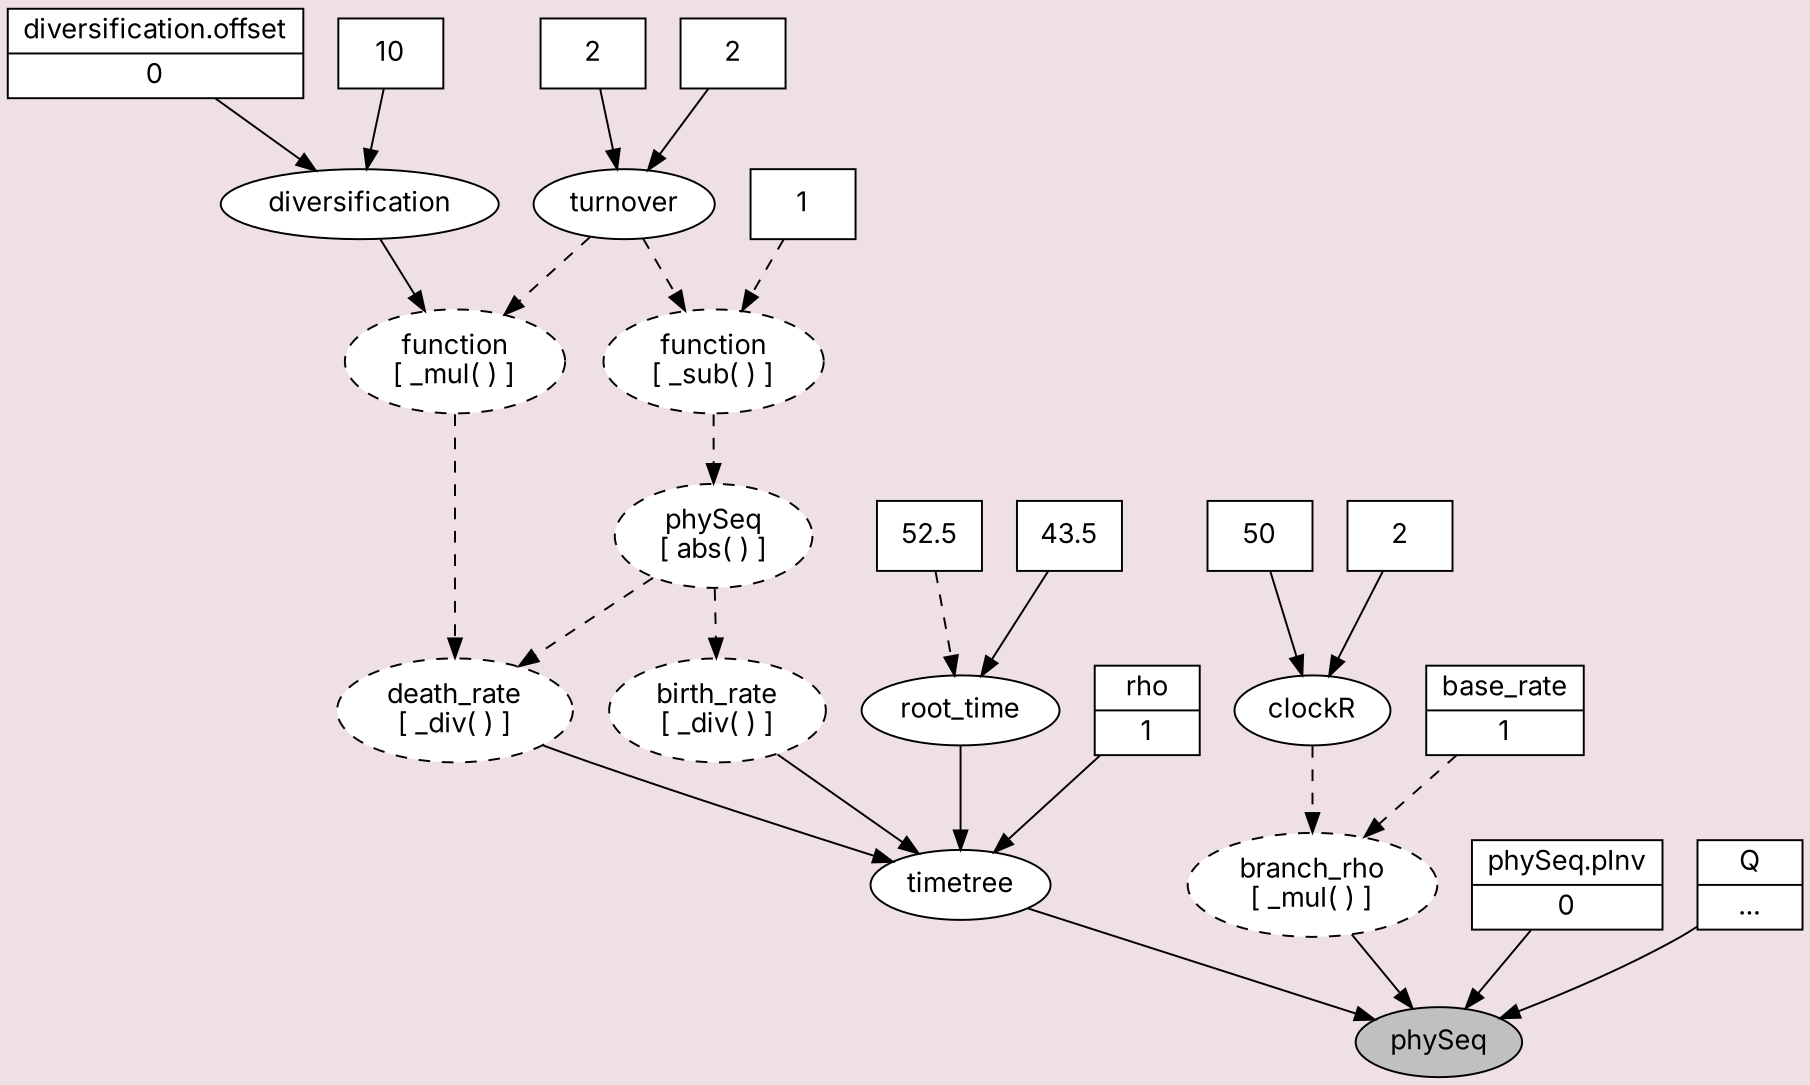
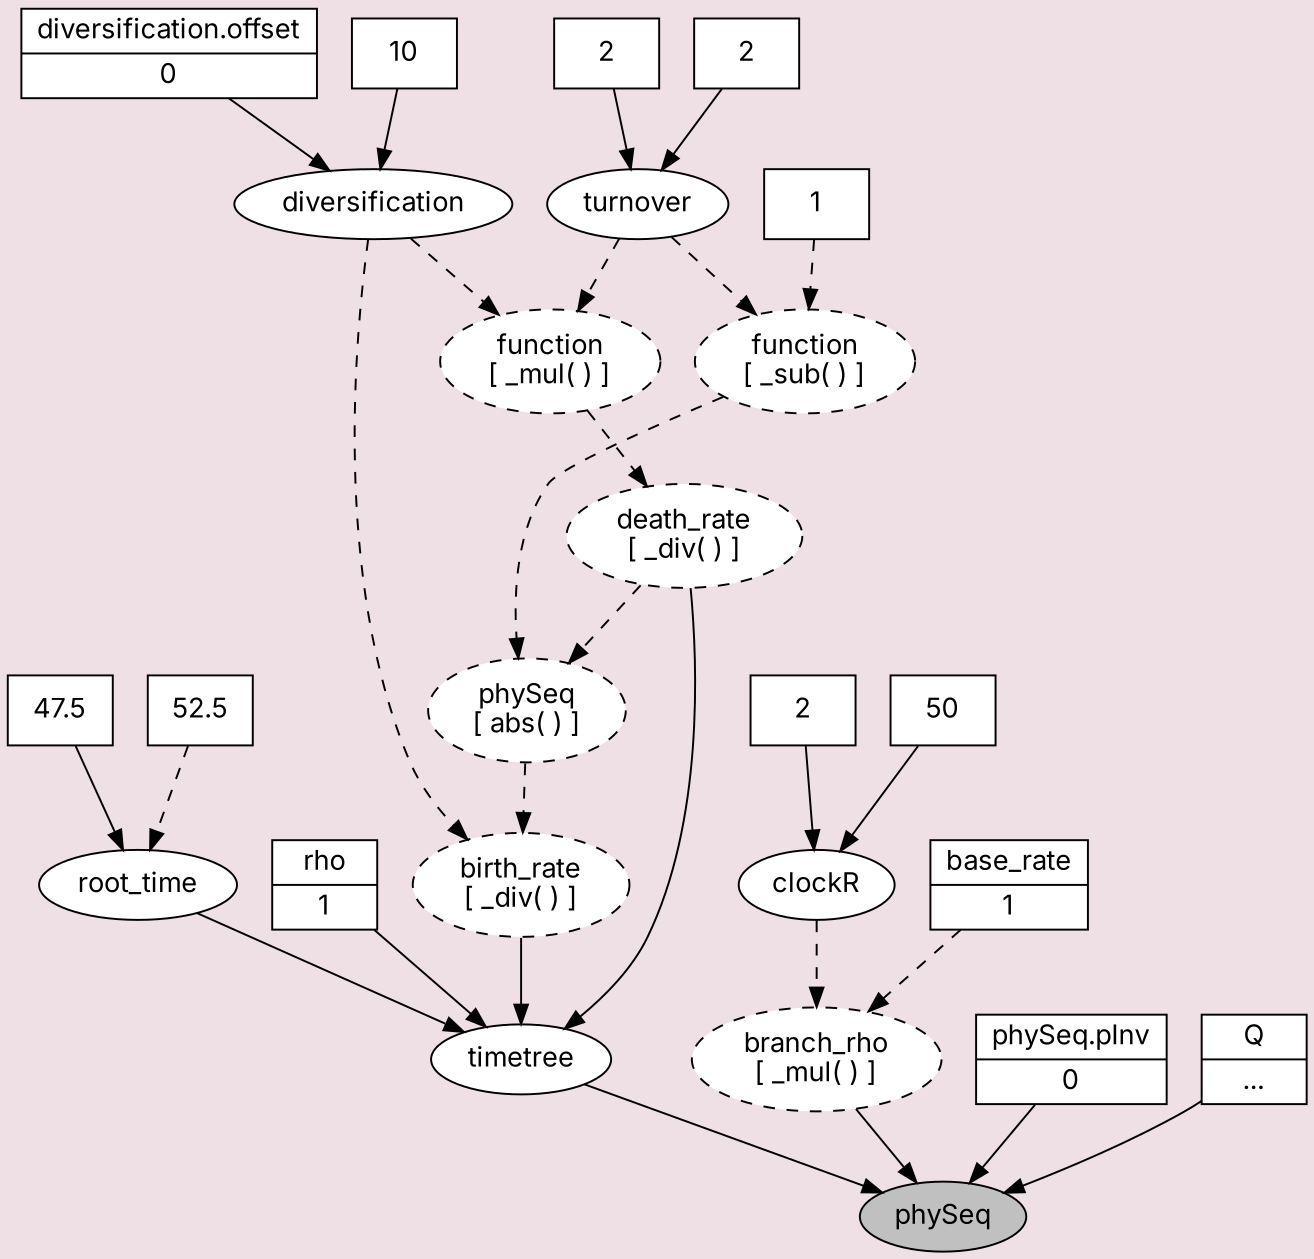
(397, 267) -> (447, 270)
(1069, 536) -> (60, 710)
none -> (359, 542)
(594, 617) -> (611, 617)
